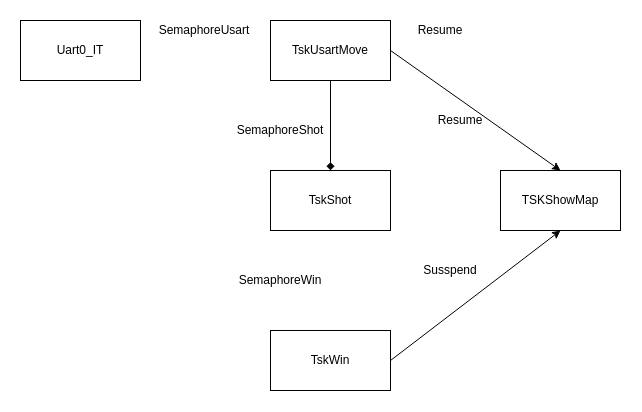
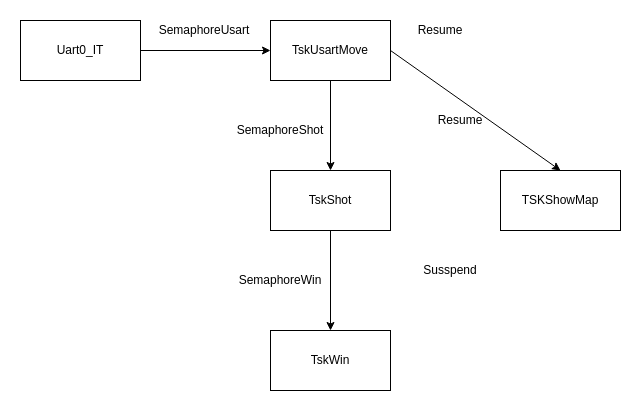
none -> (202, 51)
(331, 162) -> (331, 162)
none -> (331, 277)
(473, 298) -> none
